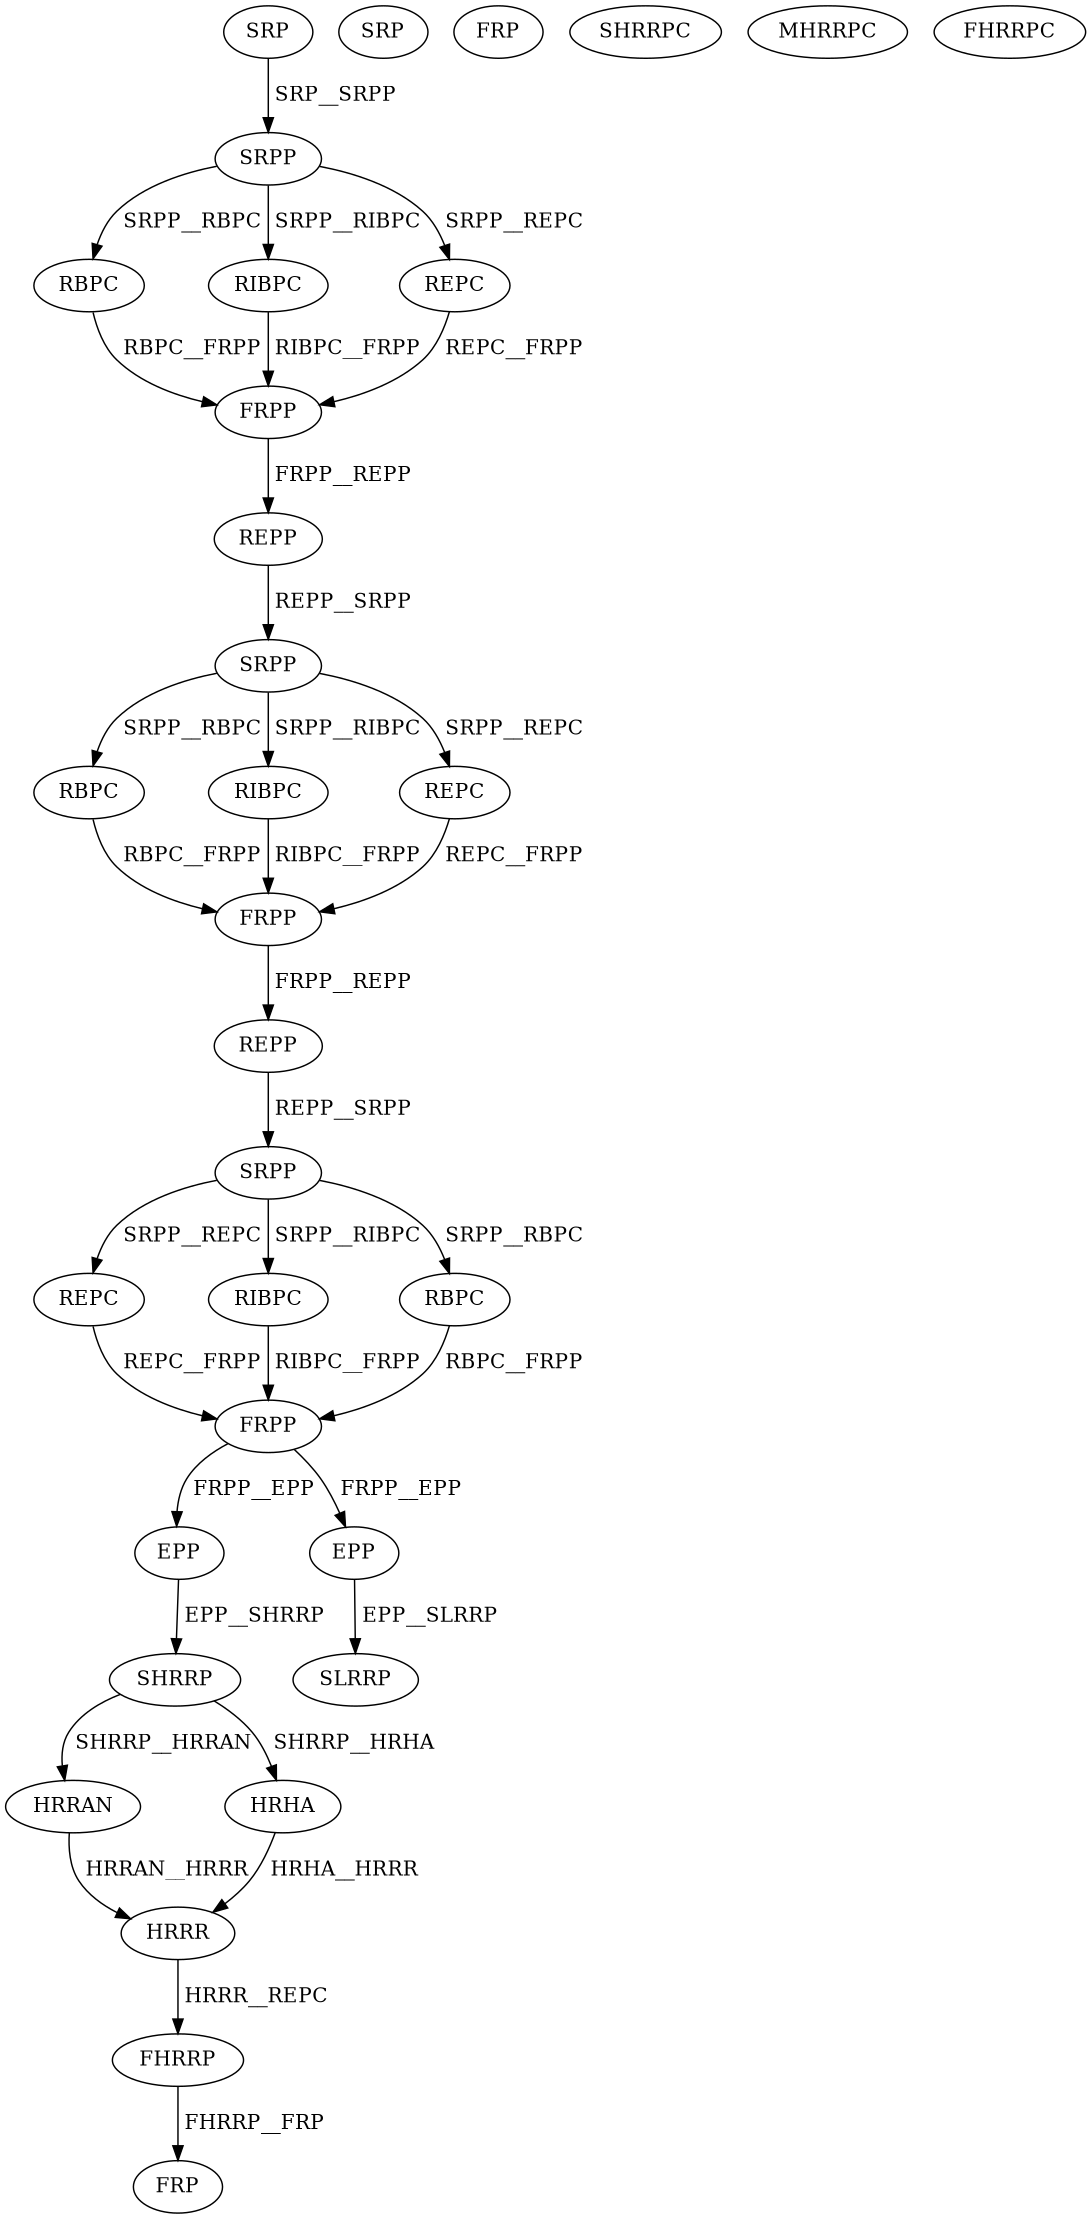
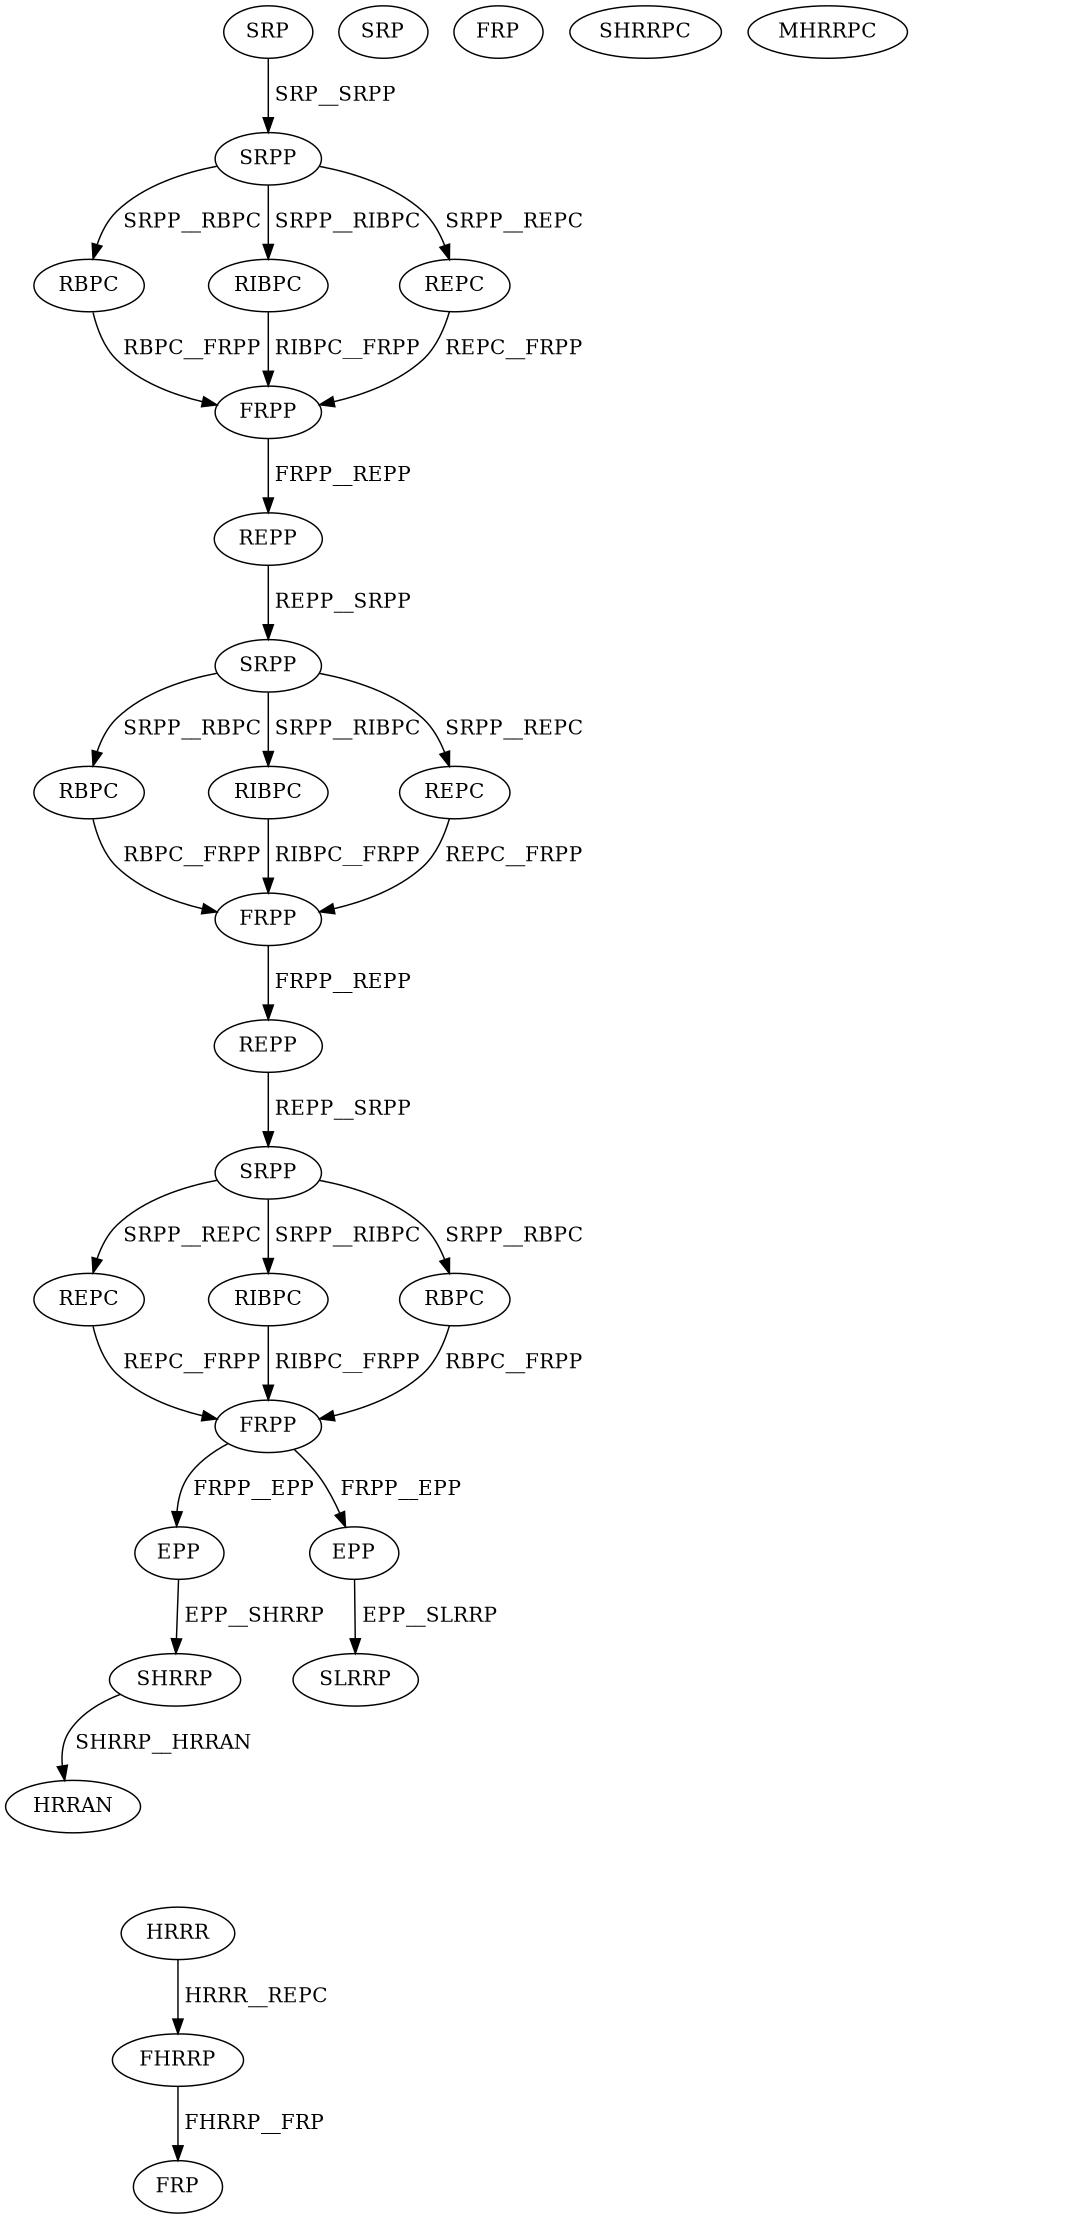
(1010, 32) -> none
(283, 1807) -> none
(79, 1881) -> none
